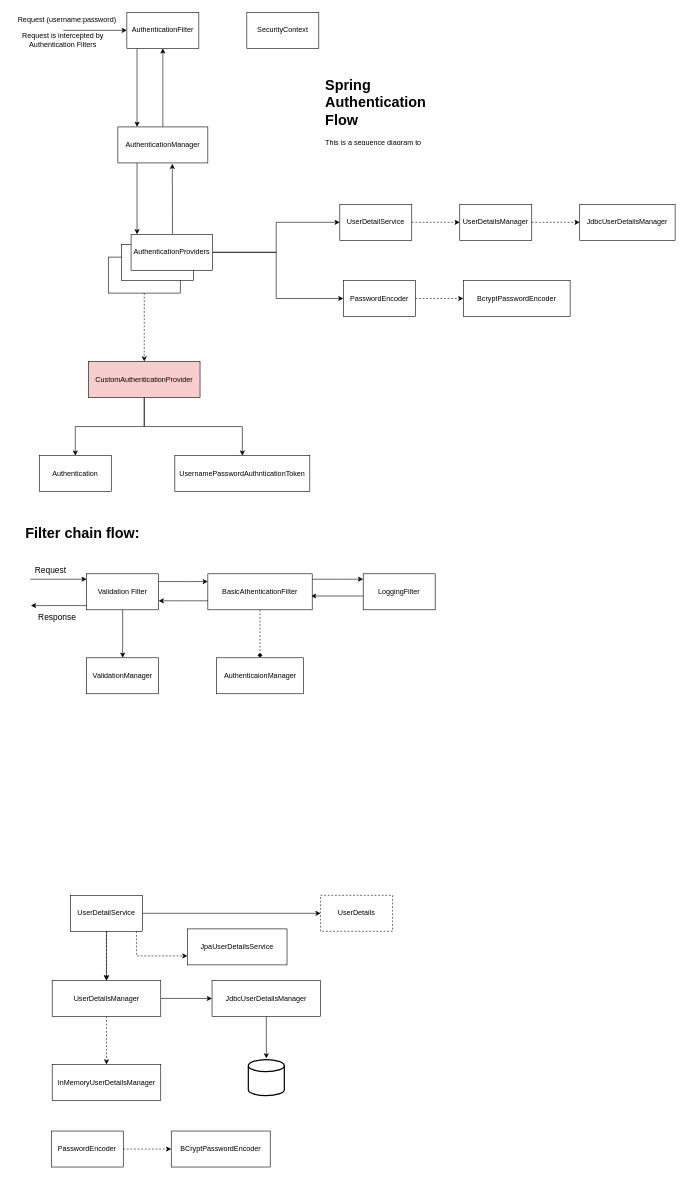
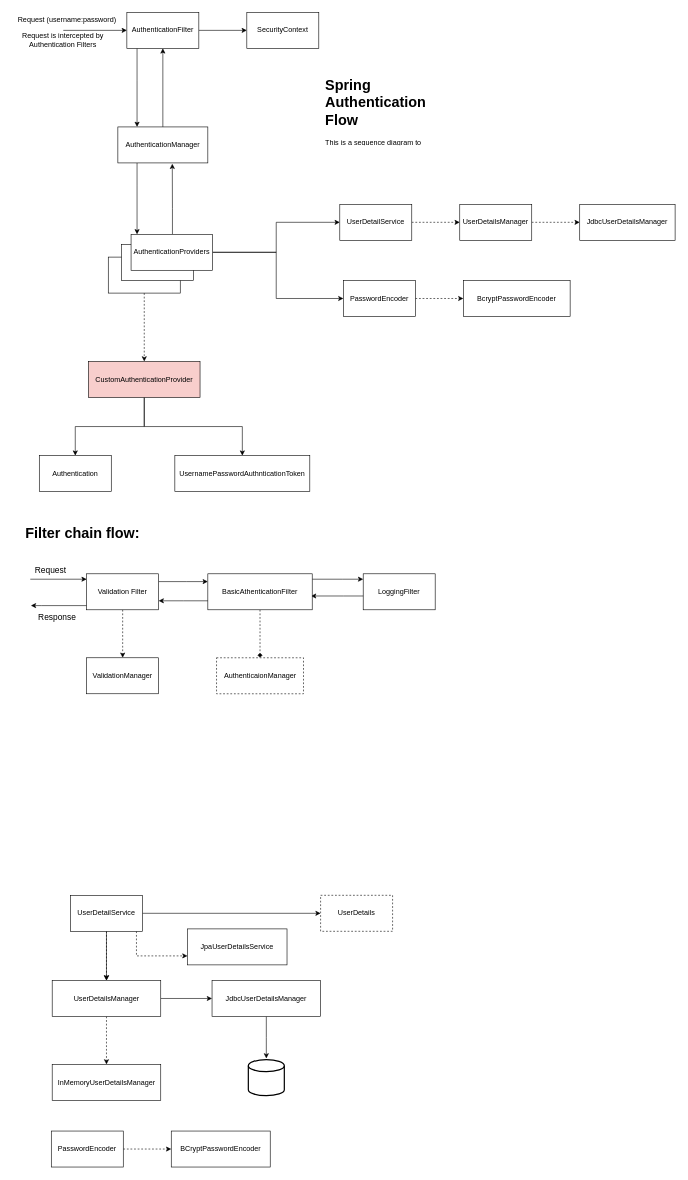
none -> (221, 30)
(123, 632) -> (123, 632)
(260, 676) -> (260, 676)
